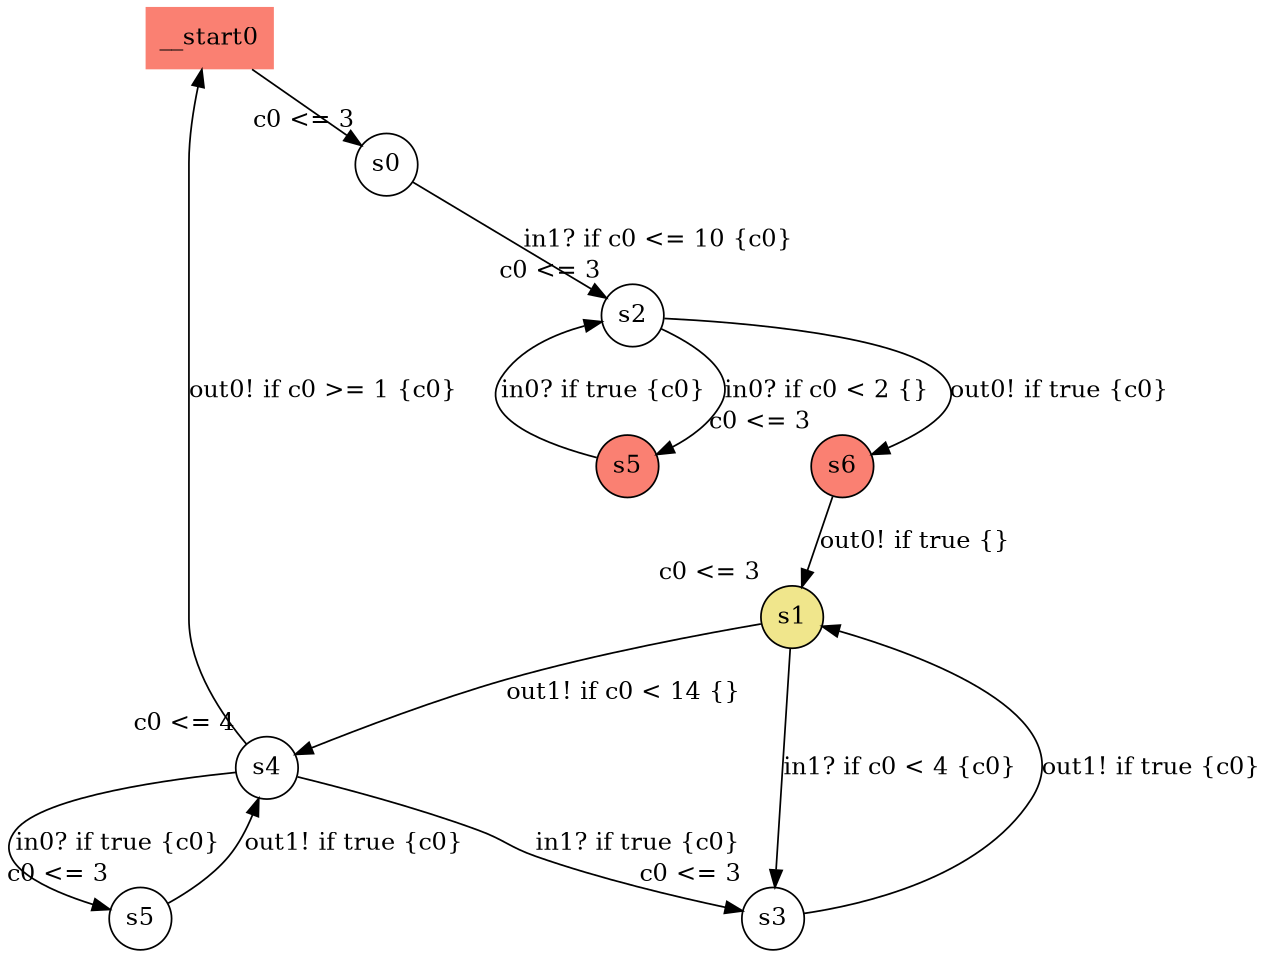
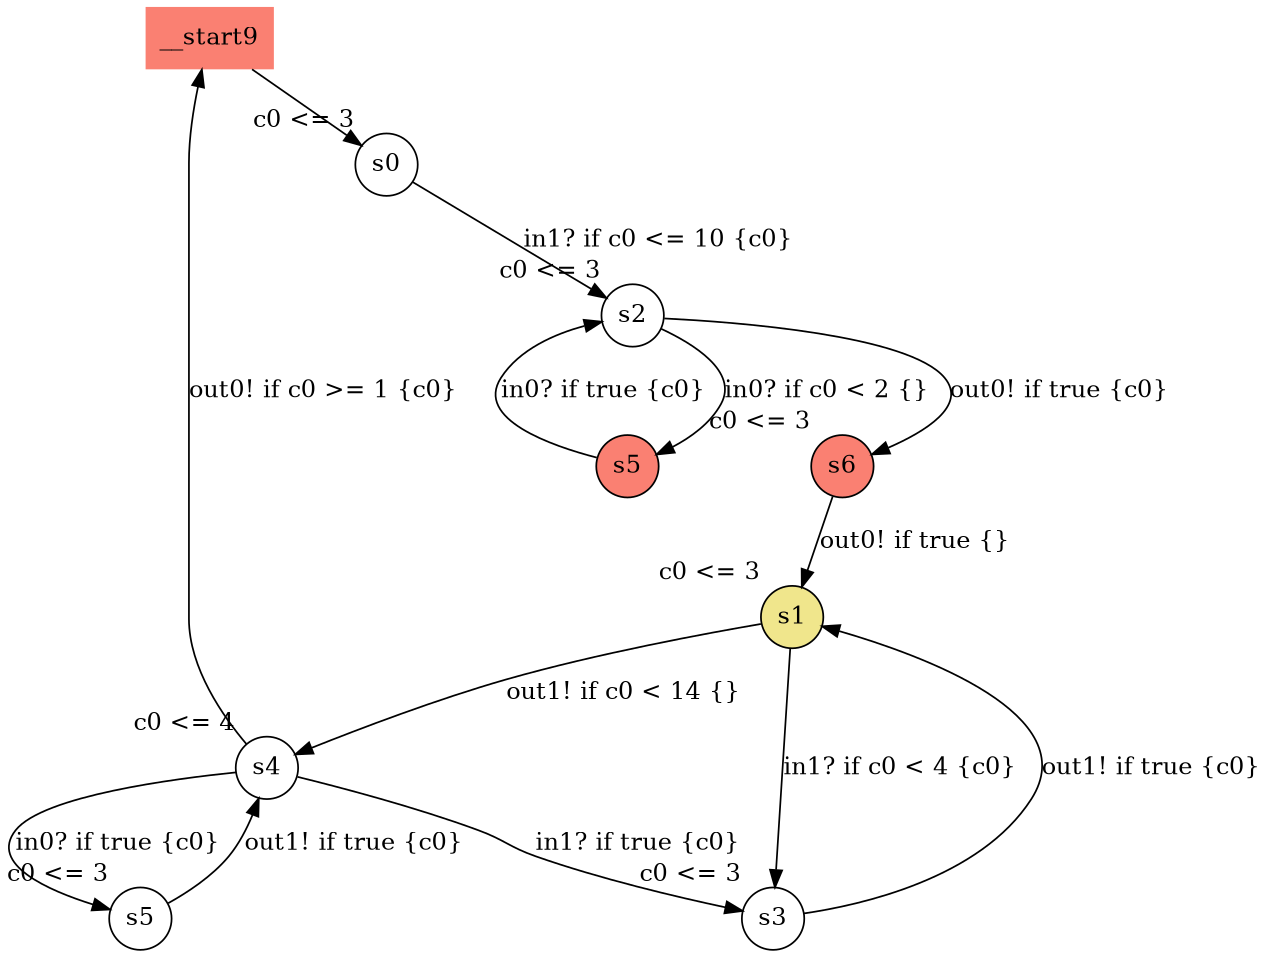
(210, 38) -> (210, 38)
